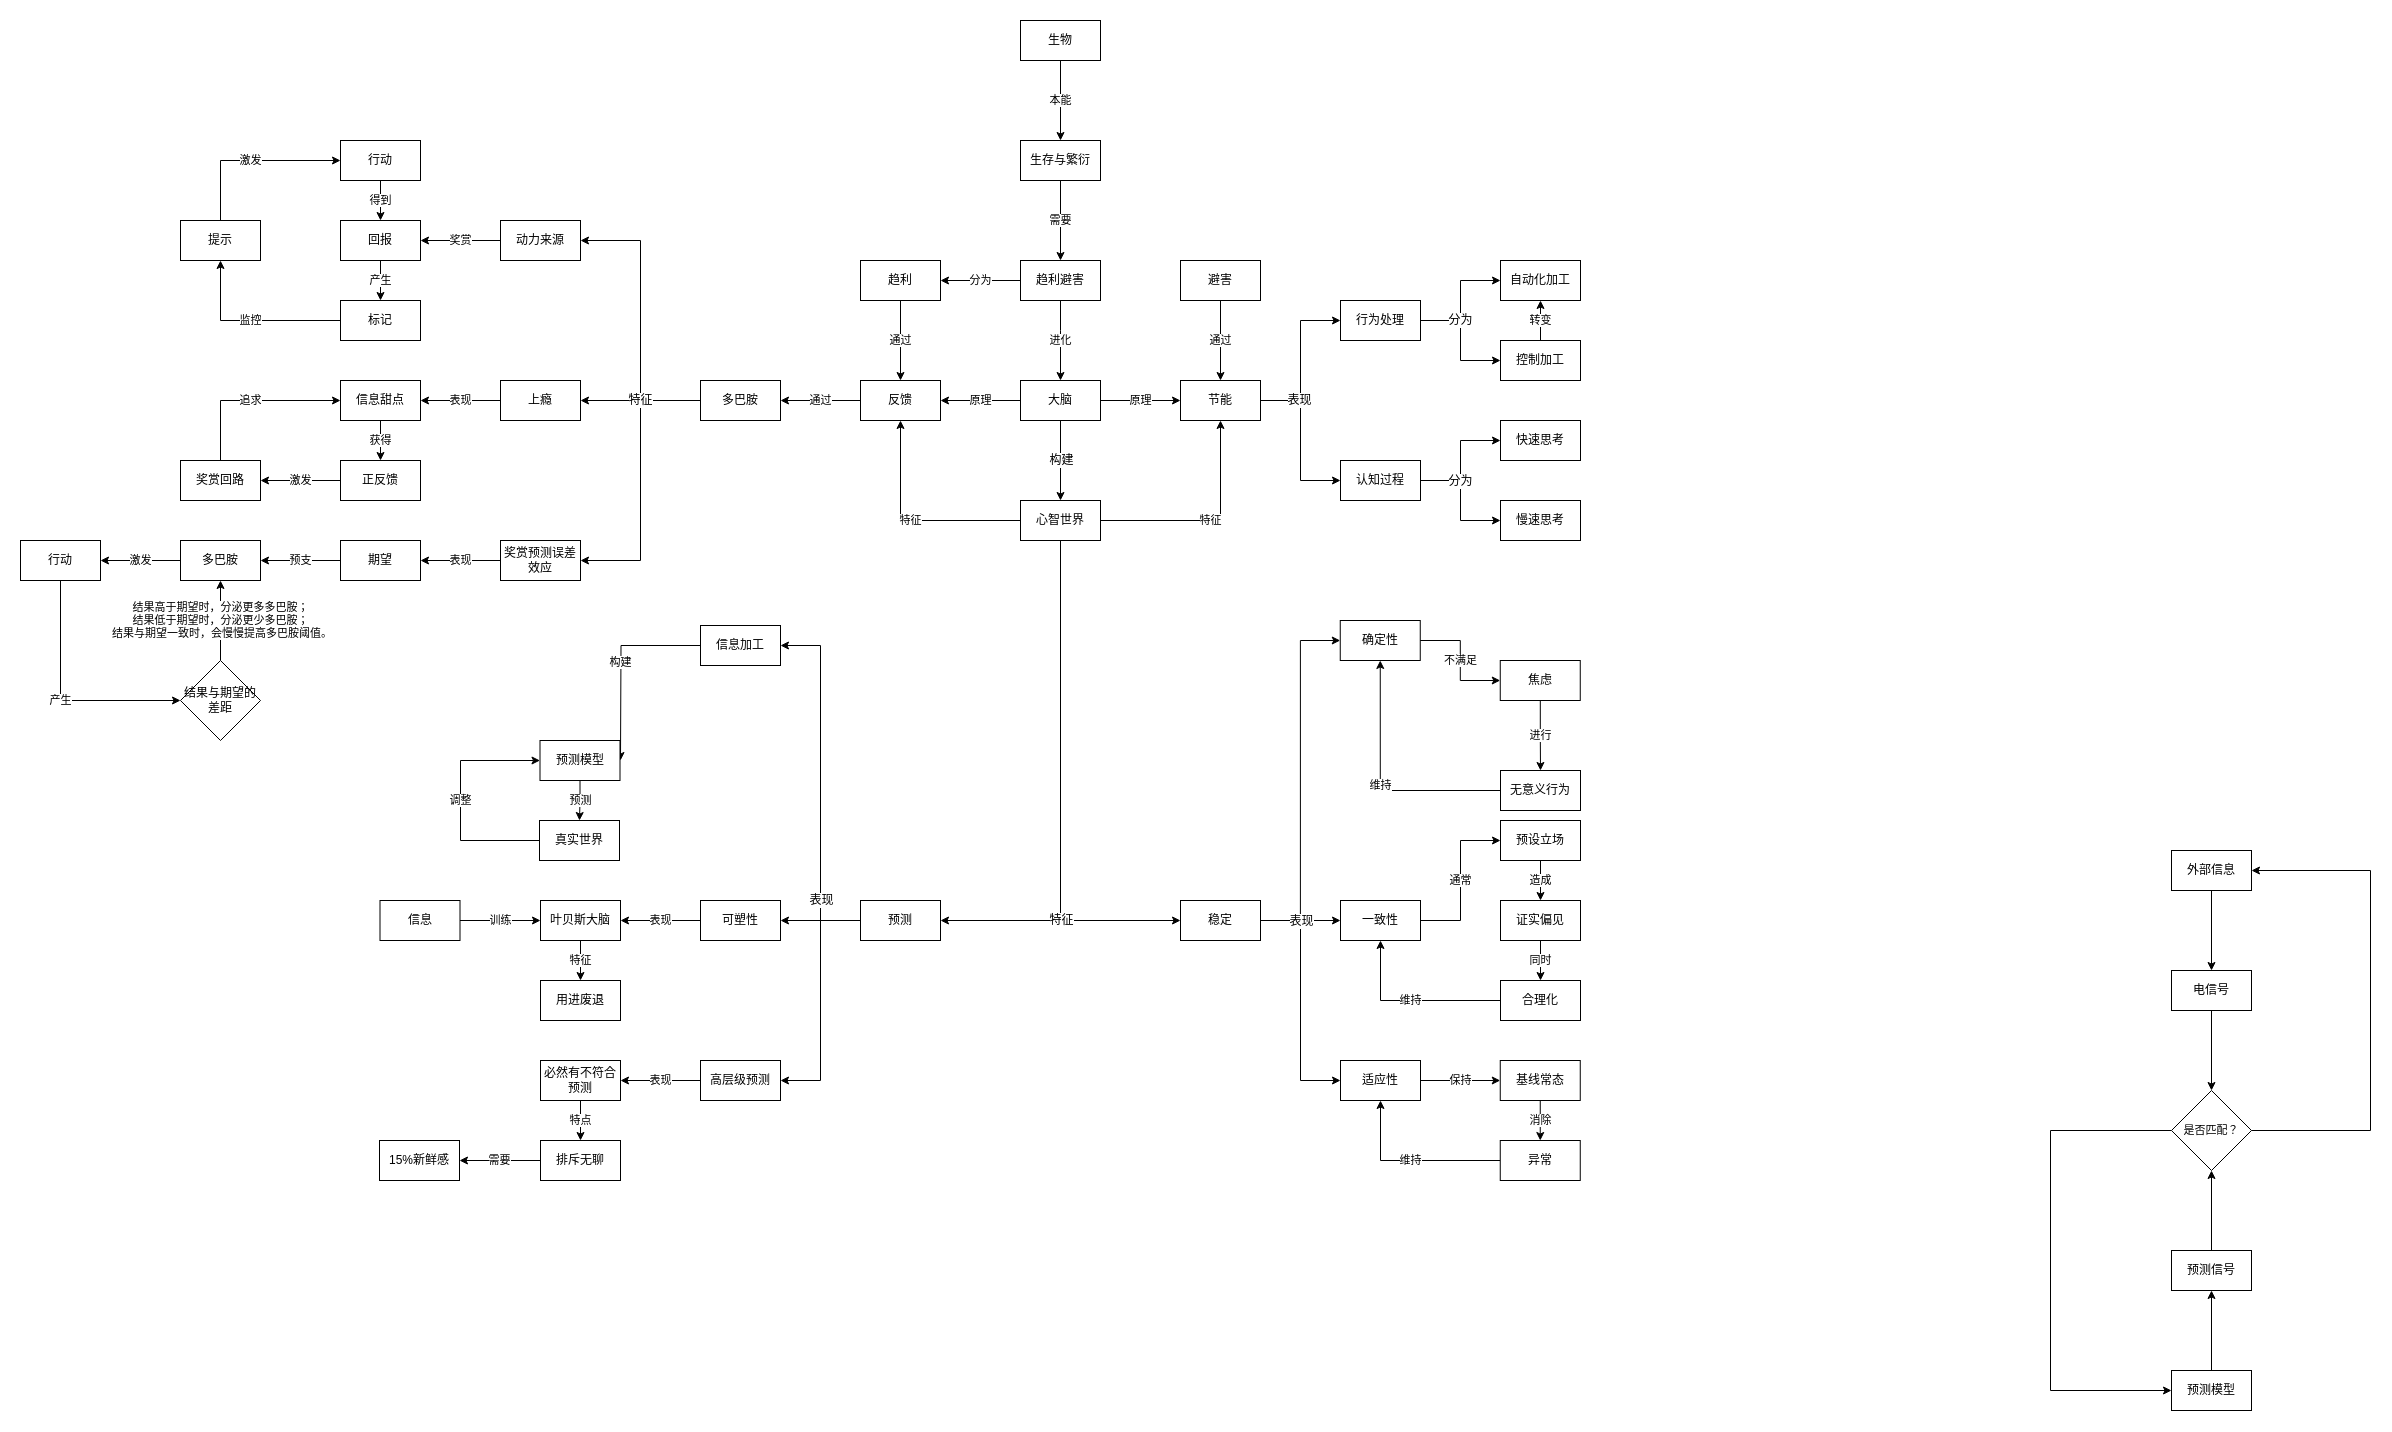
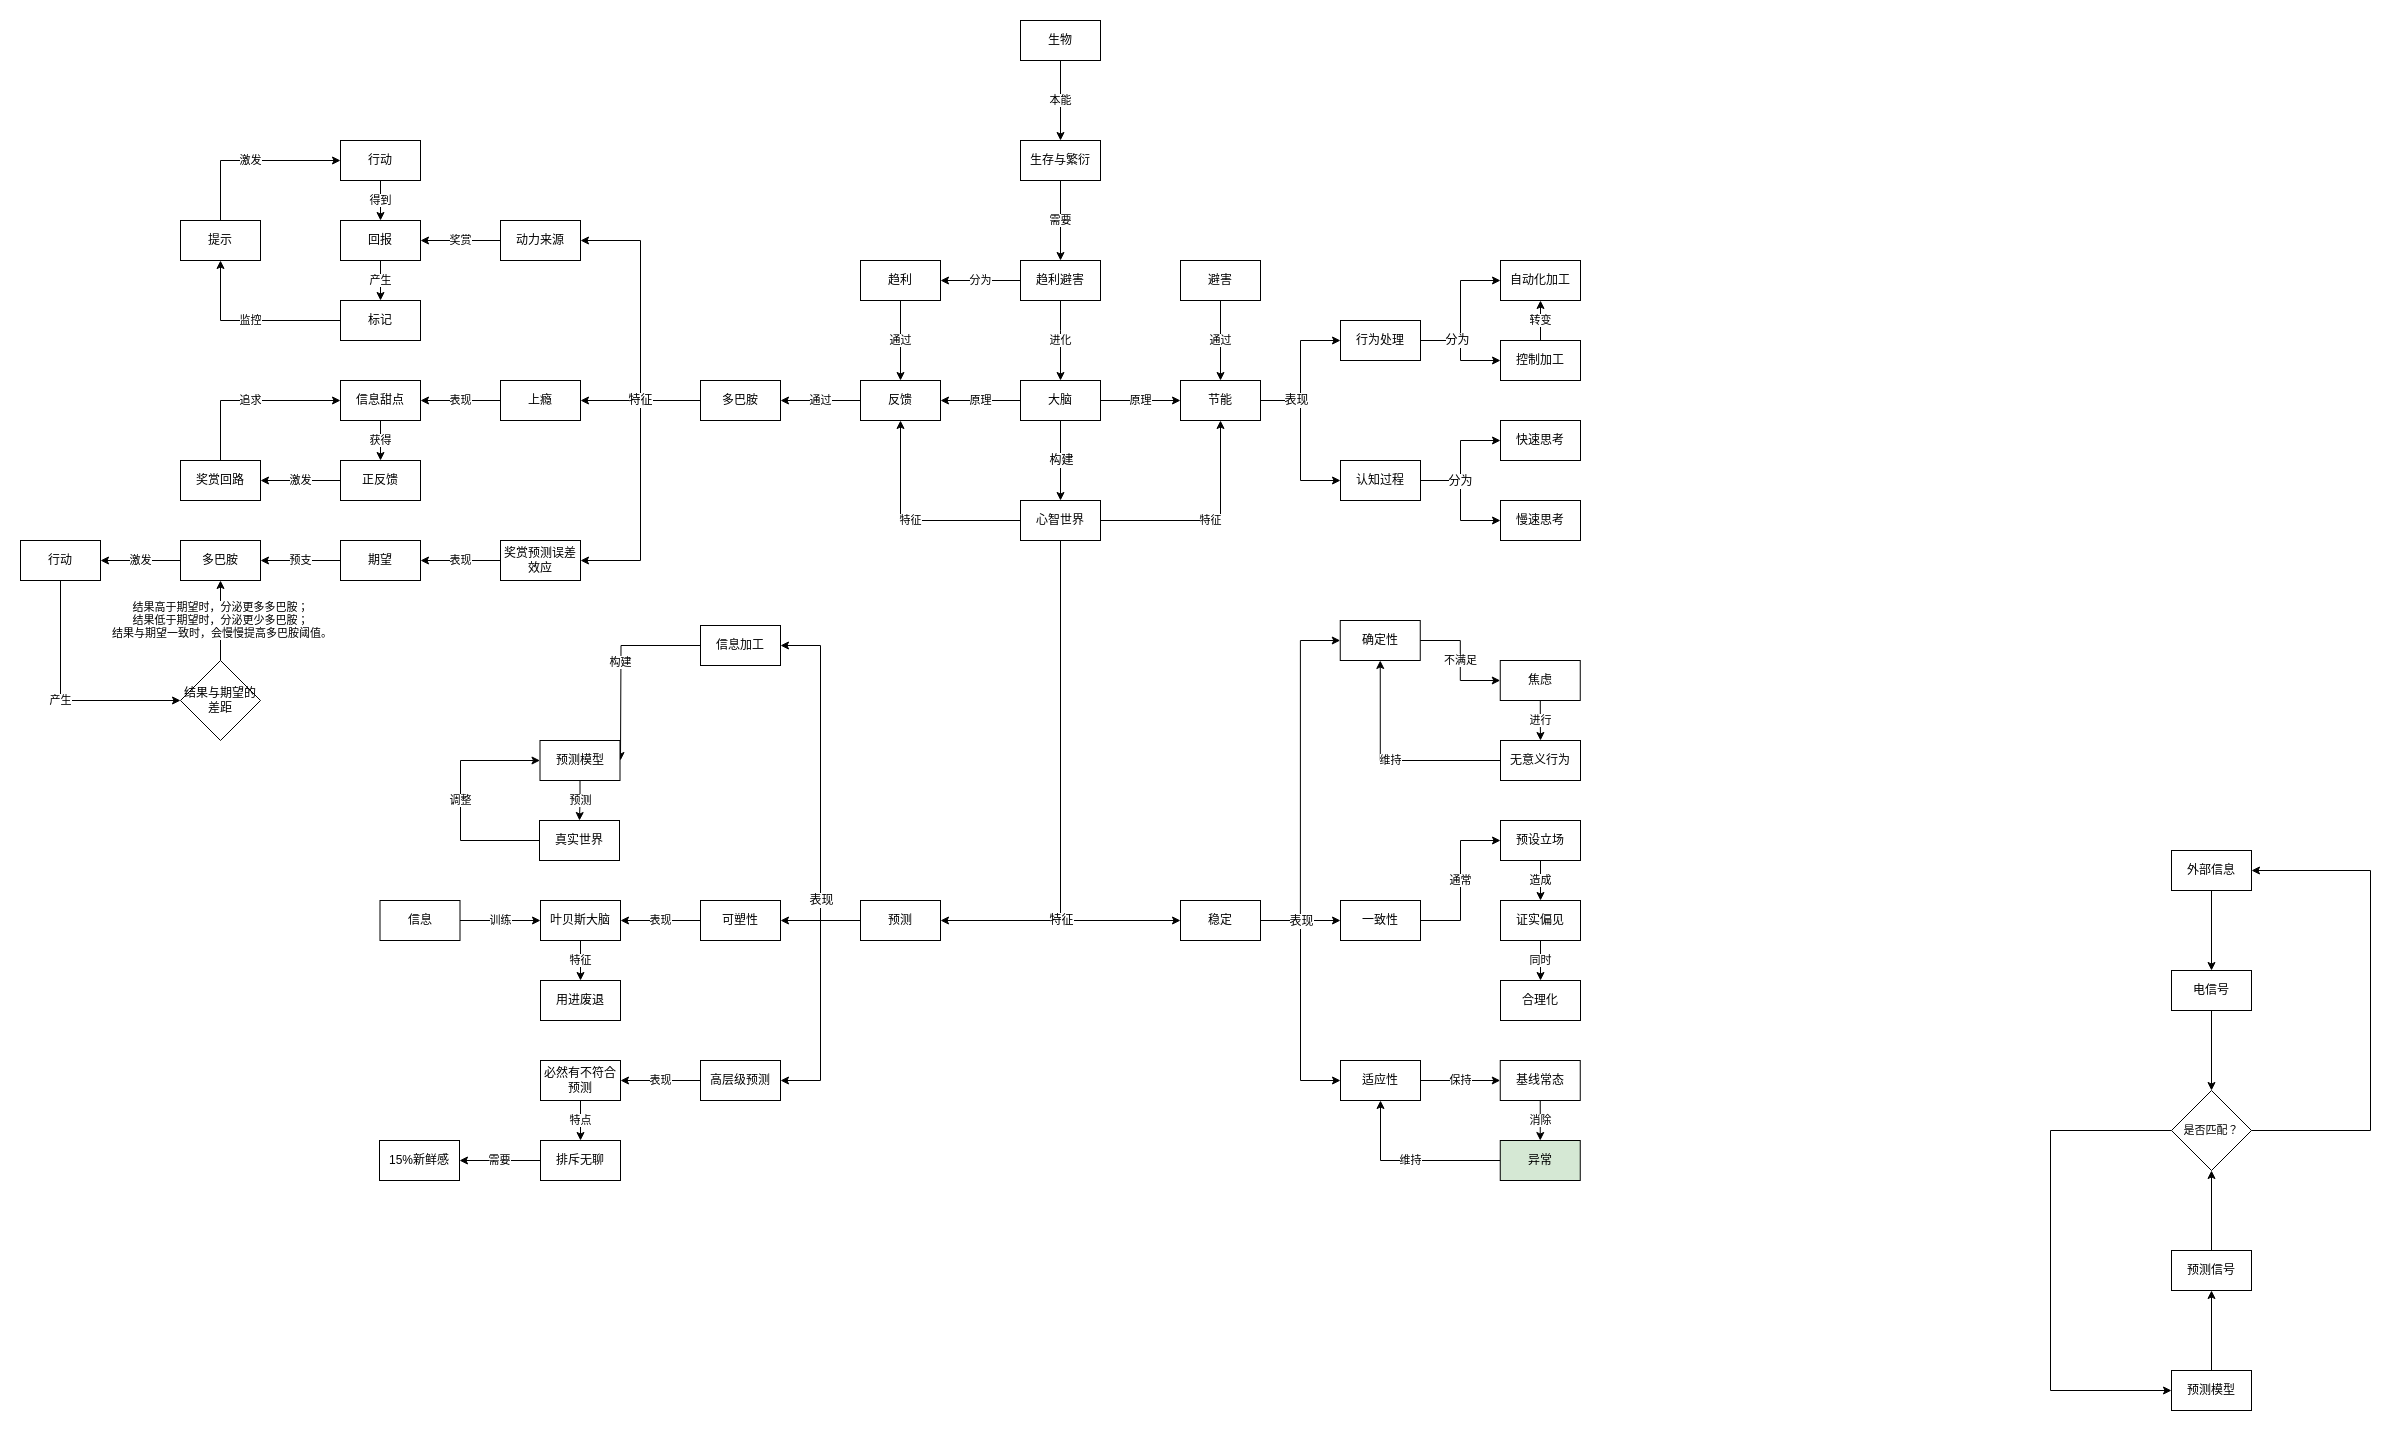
(1381, 321) -> (1381, 341)
(1541, 791) -> (1541, 761)
(1415, 1001) -> none
(1540, 1161) -> (1540, 1161)
